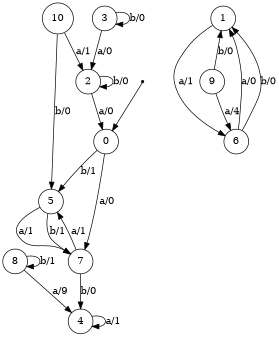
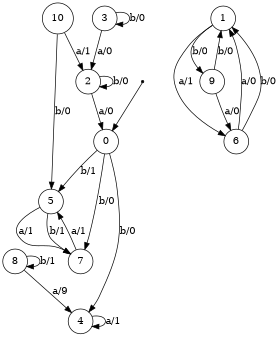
none -> (191, 50)
(232, 112) -> (232, 112)
(107, 202) -> (107, 202)
(81, 288) -> (119, 232)
